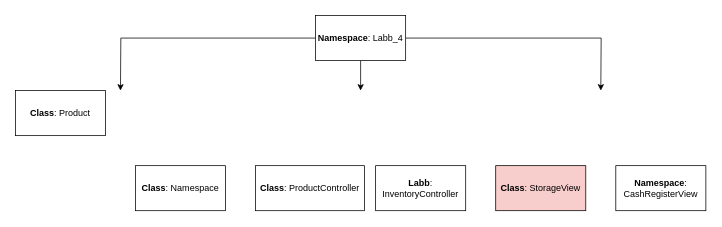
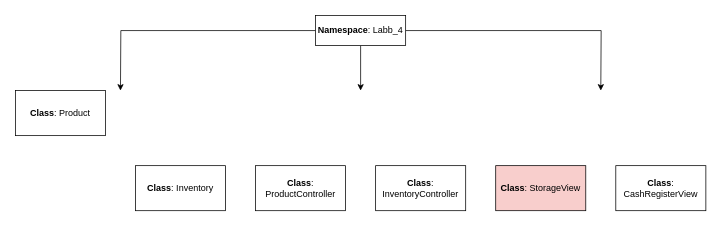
(360, 38) -> (360, 30)
(180, 188) -> (180, 188)
(310, 188) -> (300, 188)
(420, 188) -> (420, 188)
(660, 188) -> (660, 188)
